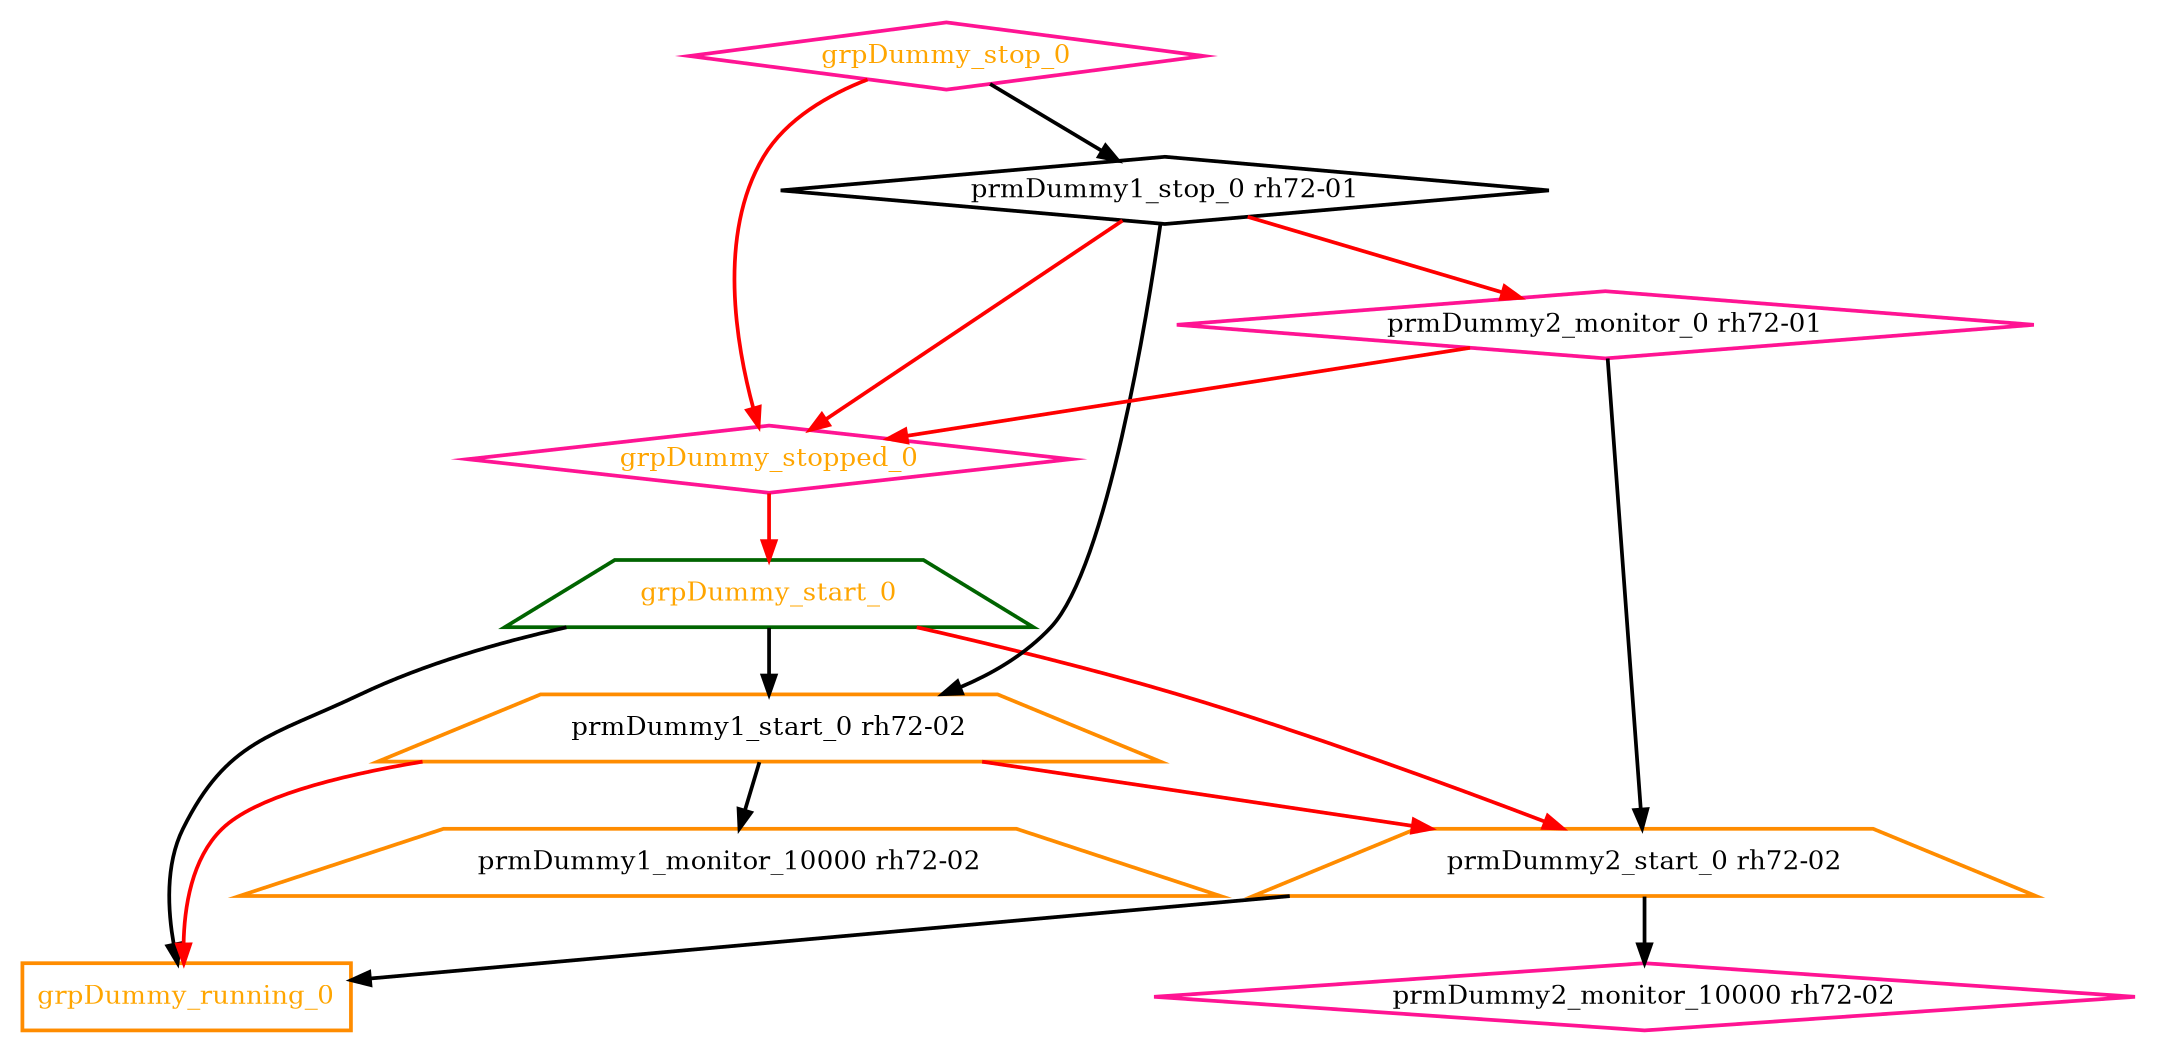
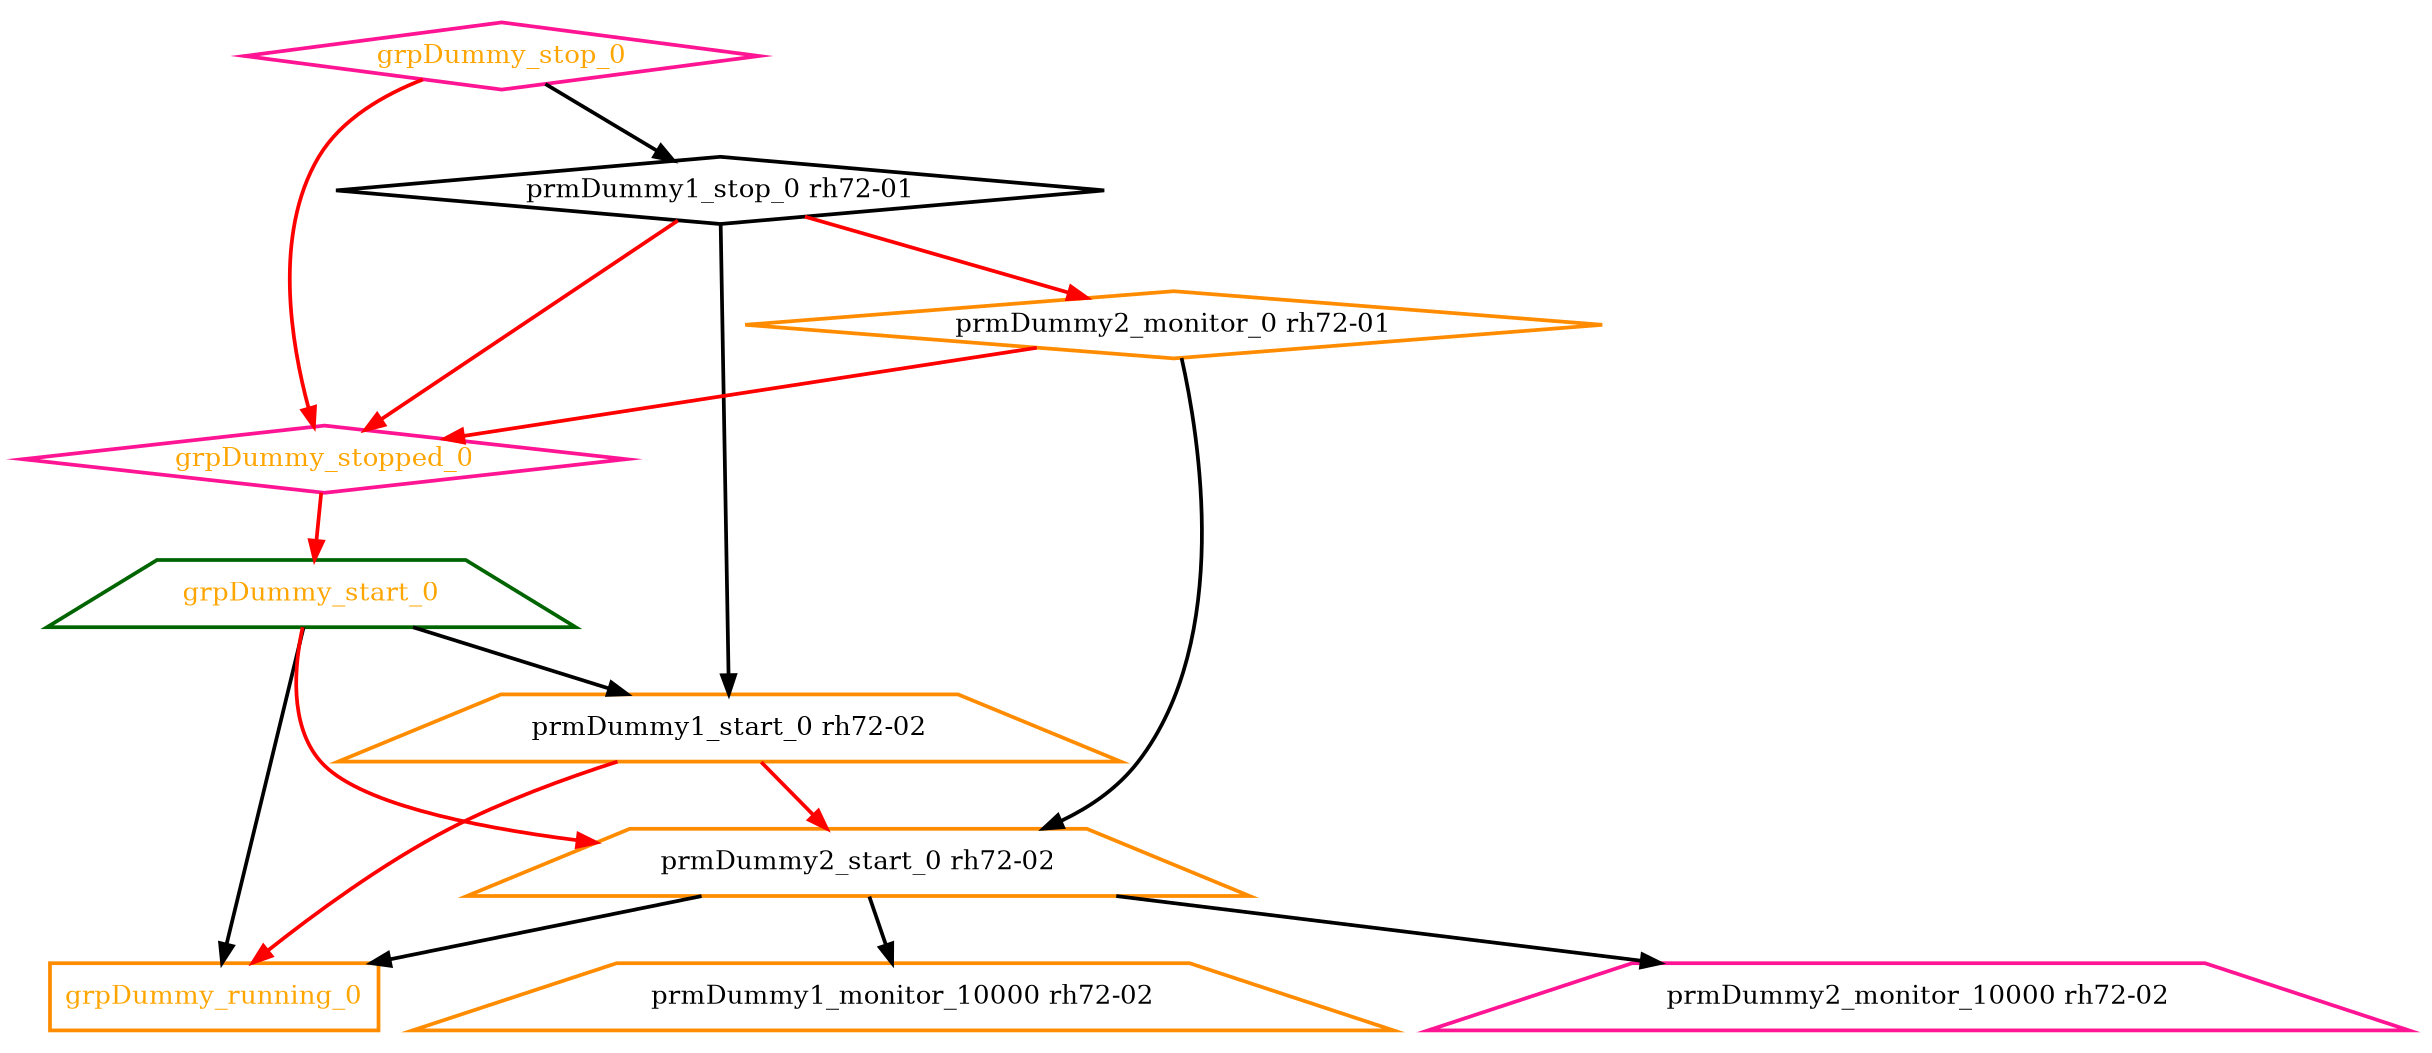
(1605, 325) -> (1174, 325)
(752, 786) -> (878, 921)
(1645, 997) -> (1919, 997)
